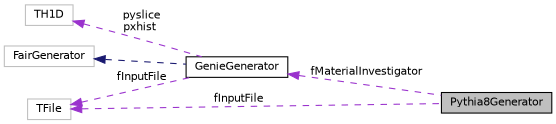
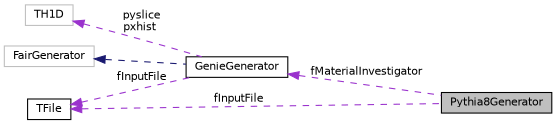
(49, 109) -> (49, 109)
